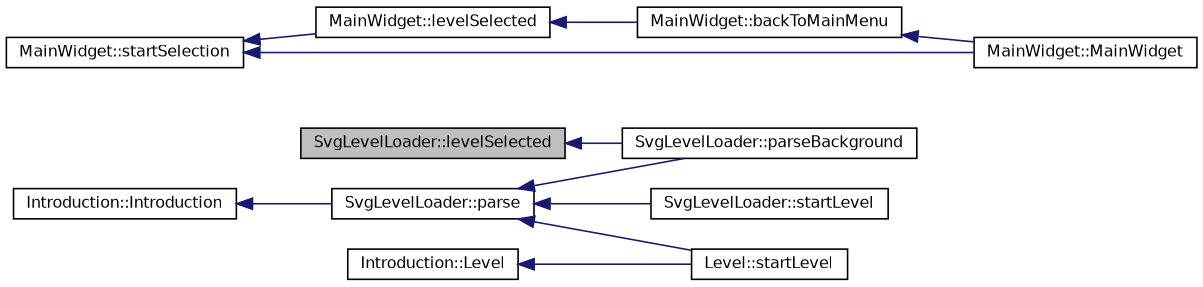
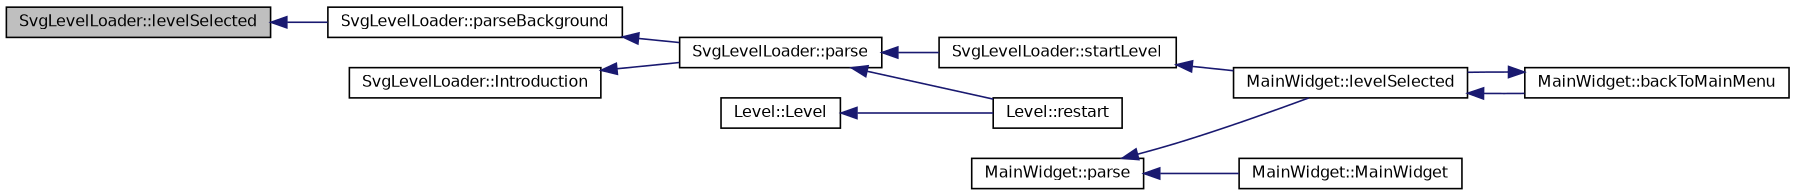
(946, 39) -> (1488, 72)
(125, 53) -> (1058, 173)
none -> (1213, 69)
(609, 172) -> (659, 41)
(125, 204) -> (475, 83)
(433, 264) -> (781, 113)
(770, 264) -> (1058, 113)
